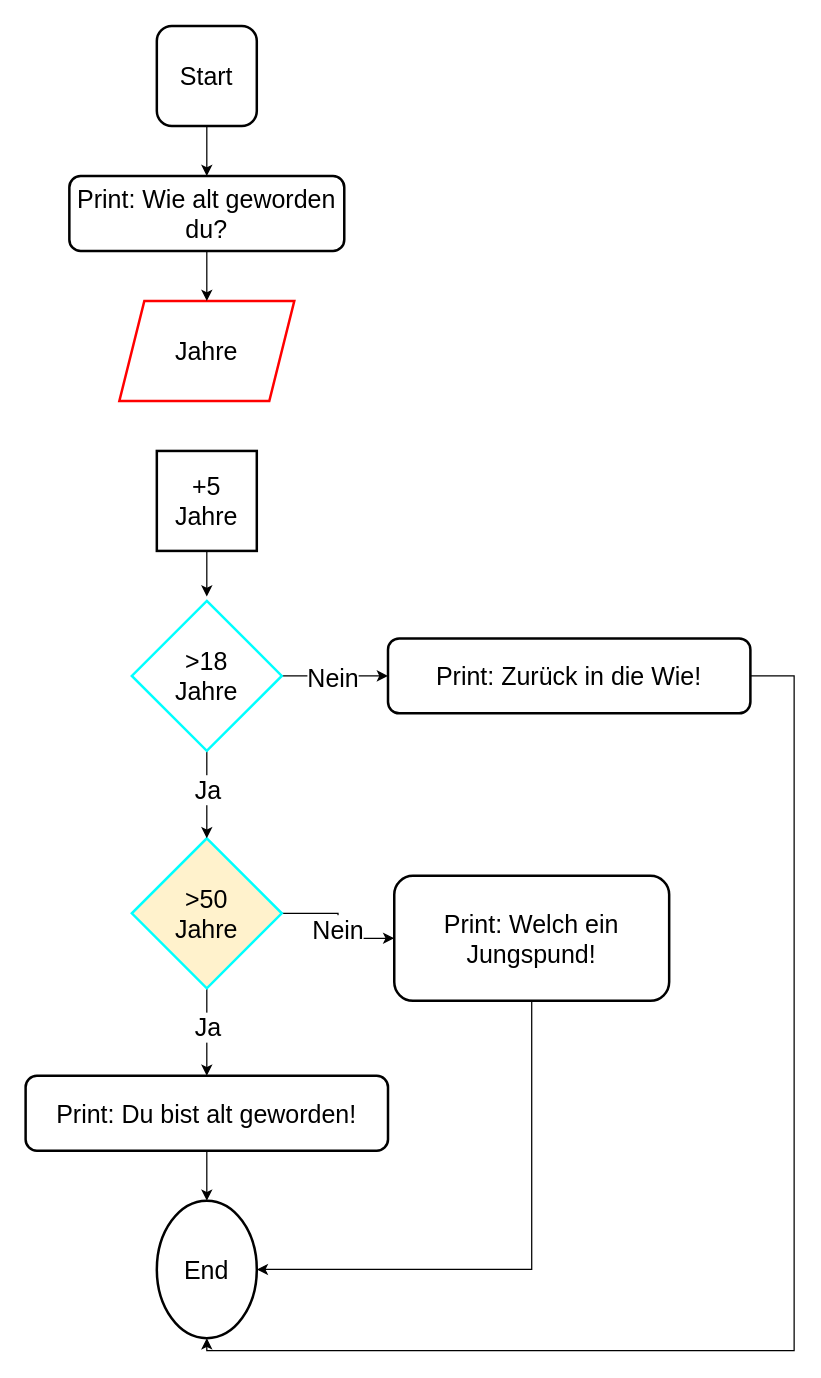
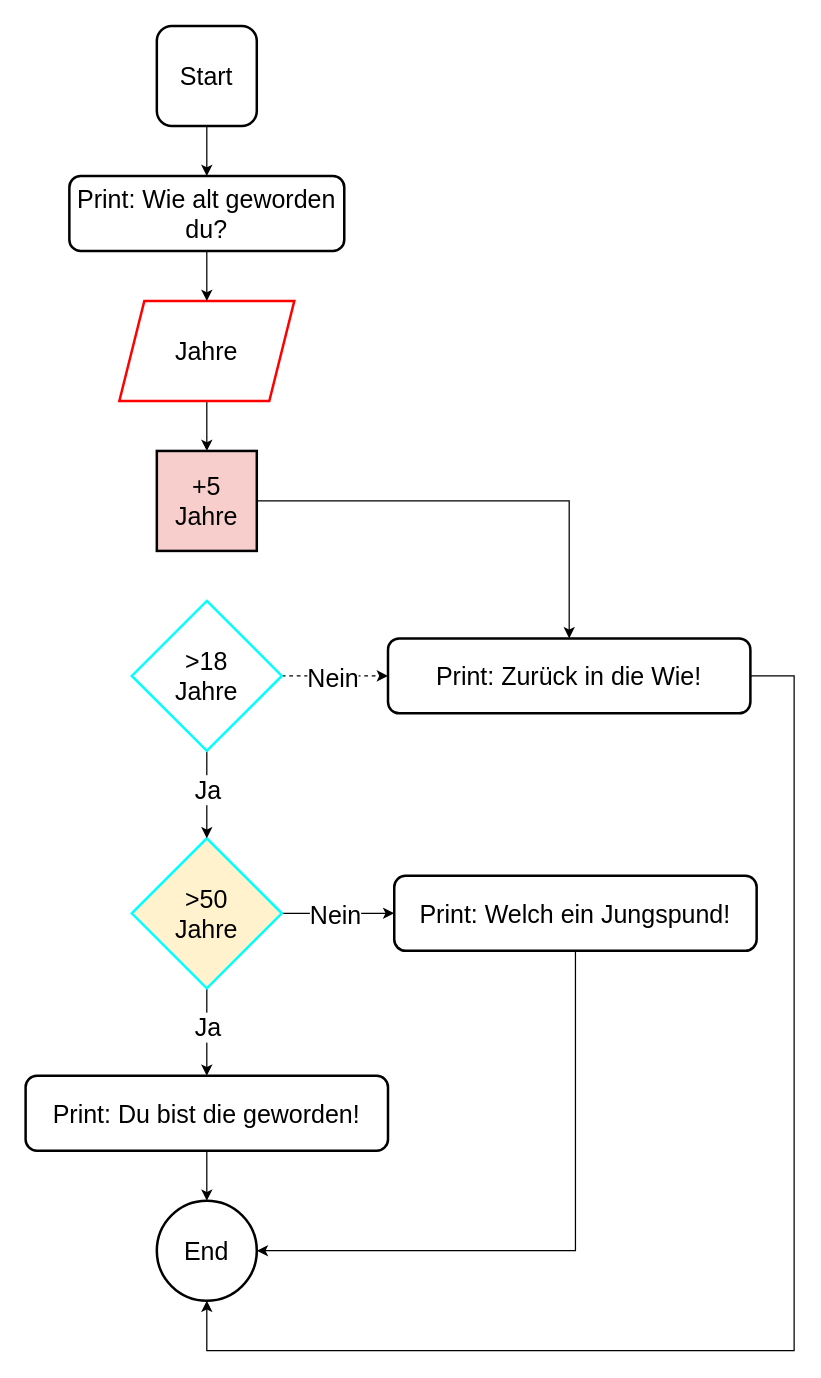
none -> (207, 422)
(207, 501) -> (207, 501)
(207, 569) -> (477, 501)
(294, 676) -> (294, 676)
(532, 938) -> (576, 913)
(207, 1113) -> (207, 1113)
(207, 1269) -> (207, 1251)
